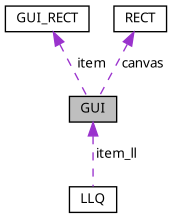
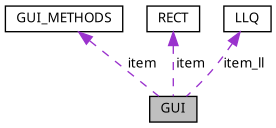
(47, 19) -> (64, 19)
(142, 64) -> (189, 64)
(93, 161) -> (211, 71)
